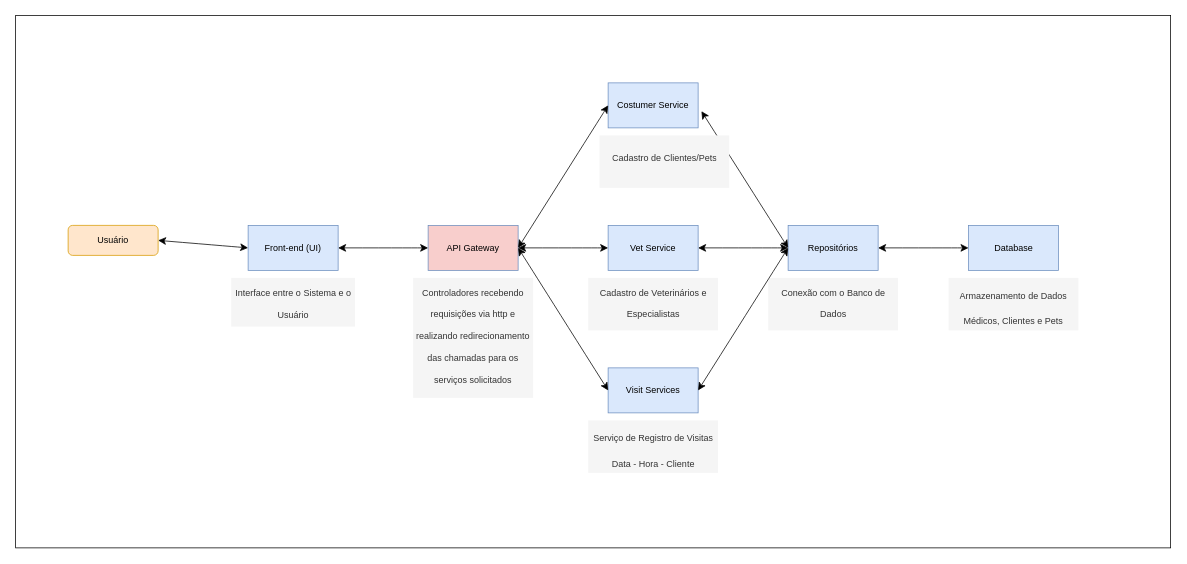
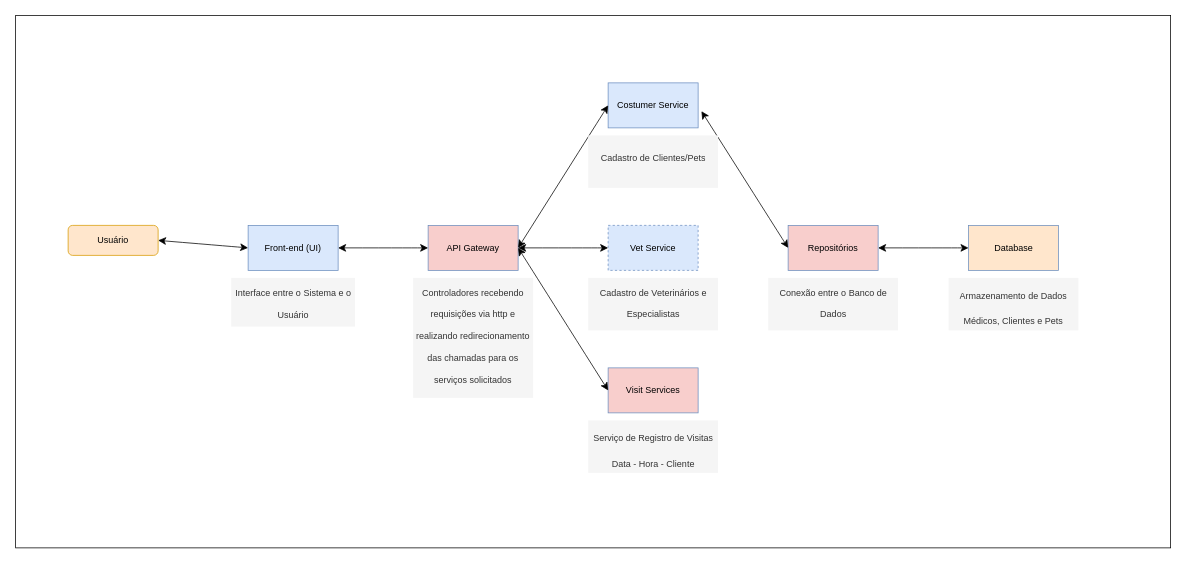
(664, 162) -> (653, 162)
(653, 248) -> (653, 248)
(780, 248) -> none
(833, 248) -> (833, 248)
(1013, 248) -> (1013, 248)
(833, 304) -> (833, 304)
(743, 320) -> none
(653, 390) -> (653, 390)
